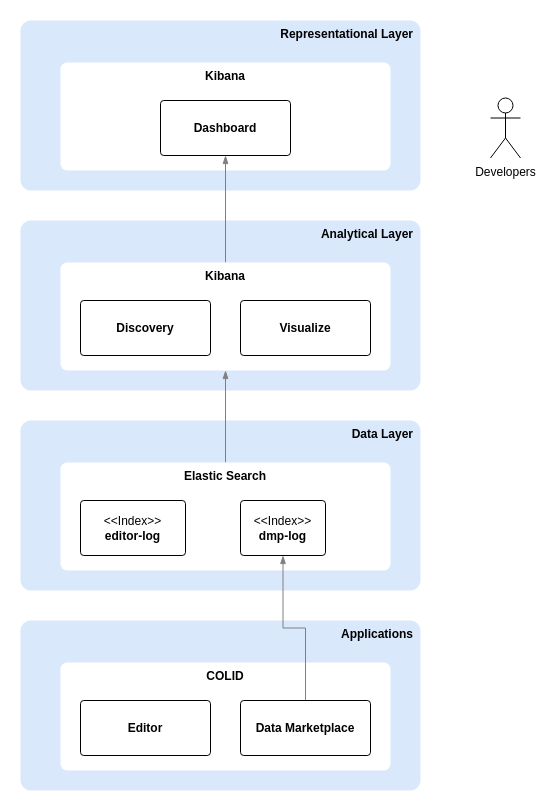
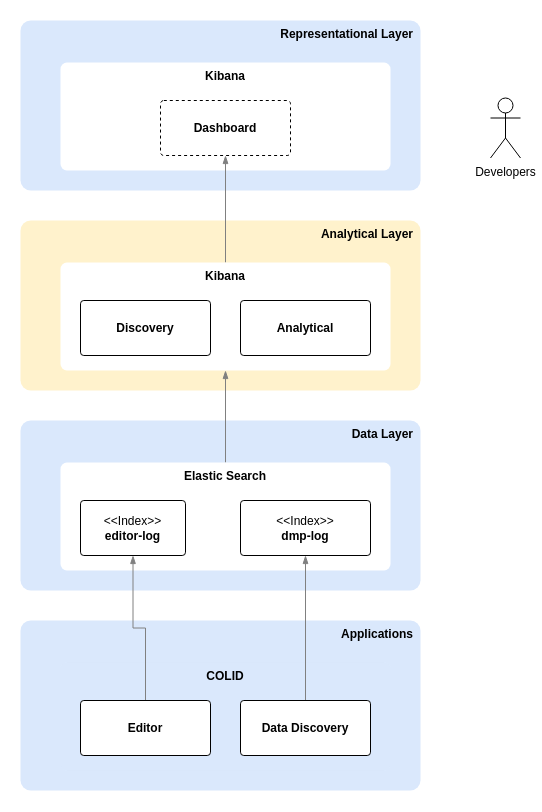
(226, 128) -> (226, 128)
(366, 235) -> (366, 235)
(306, 329) -> (306, 329)
(283, 528) -> (306, 528)
none -> (146, 663)
(226, 717) -> (226, 717)
(306, 729) -> (306, 729)
